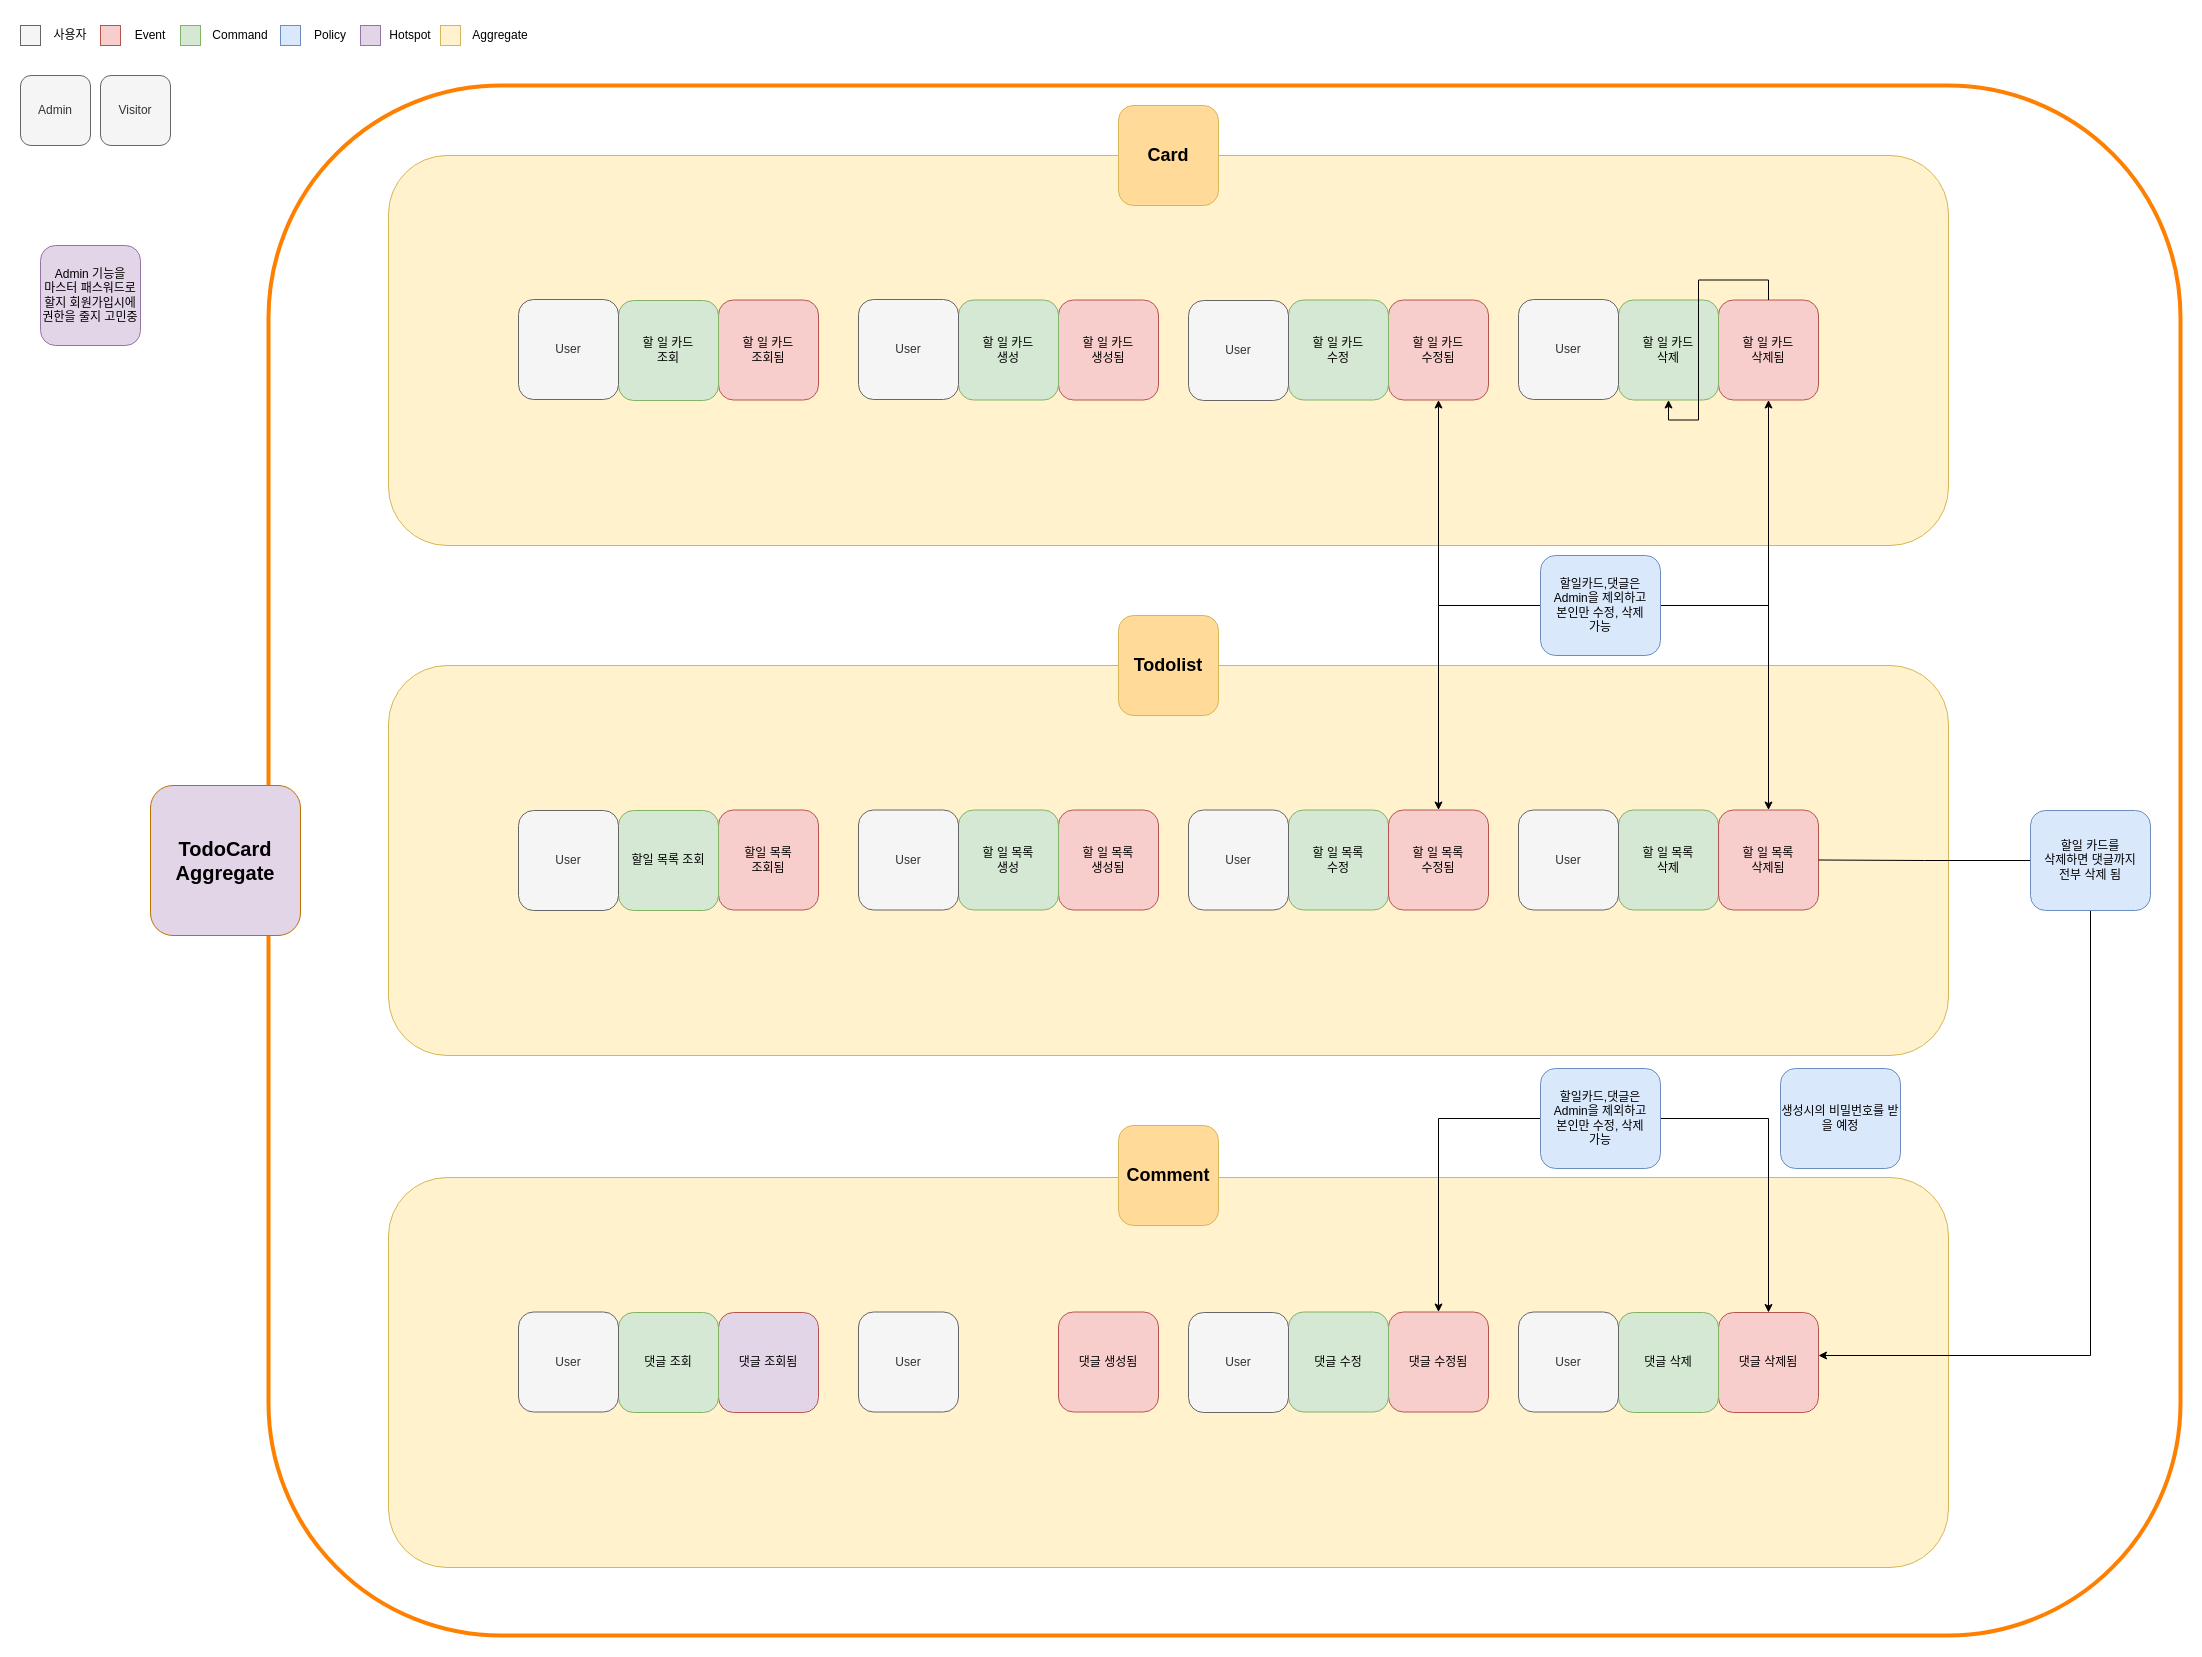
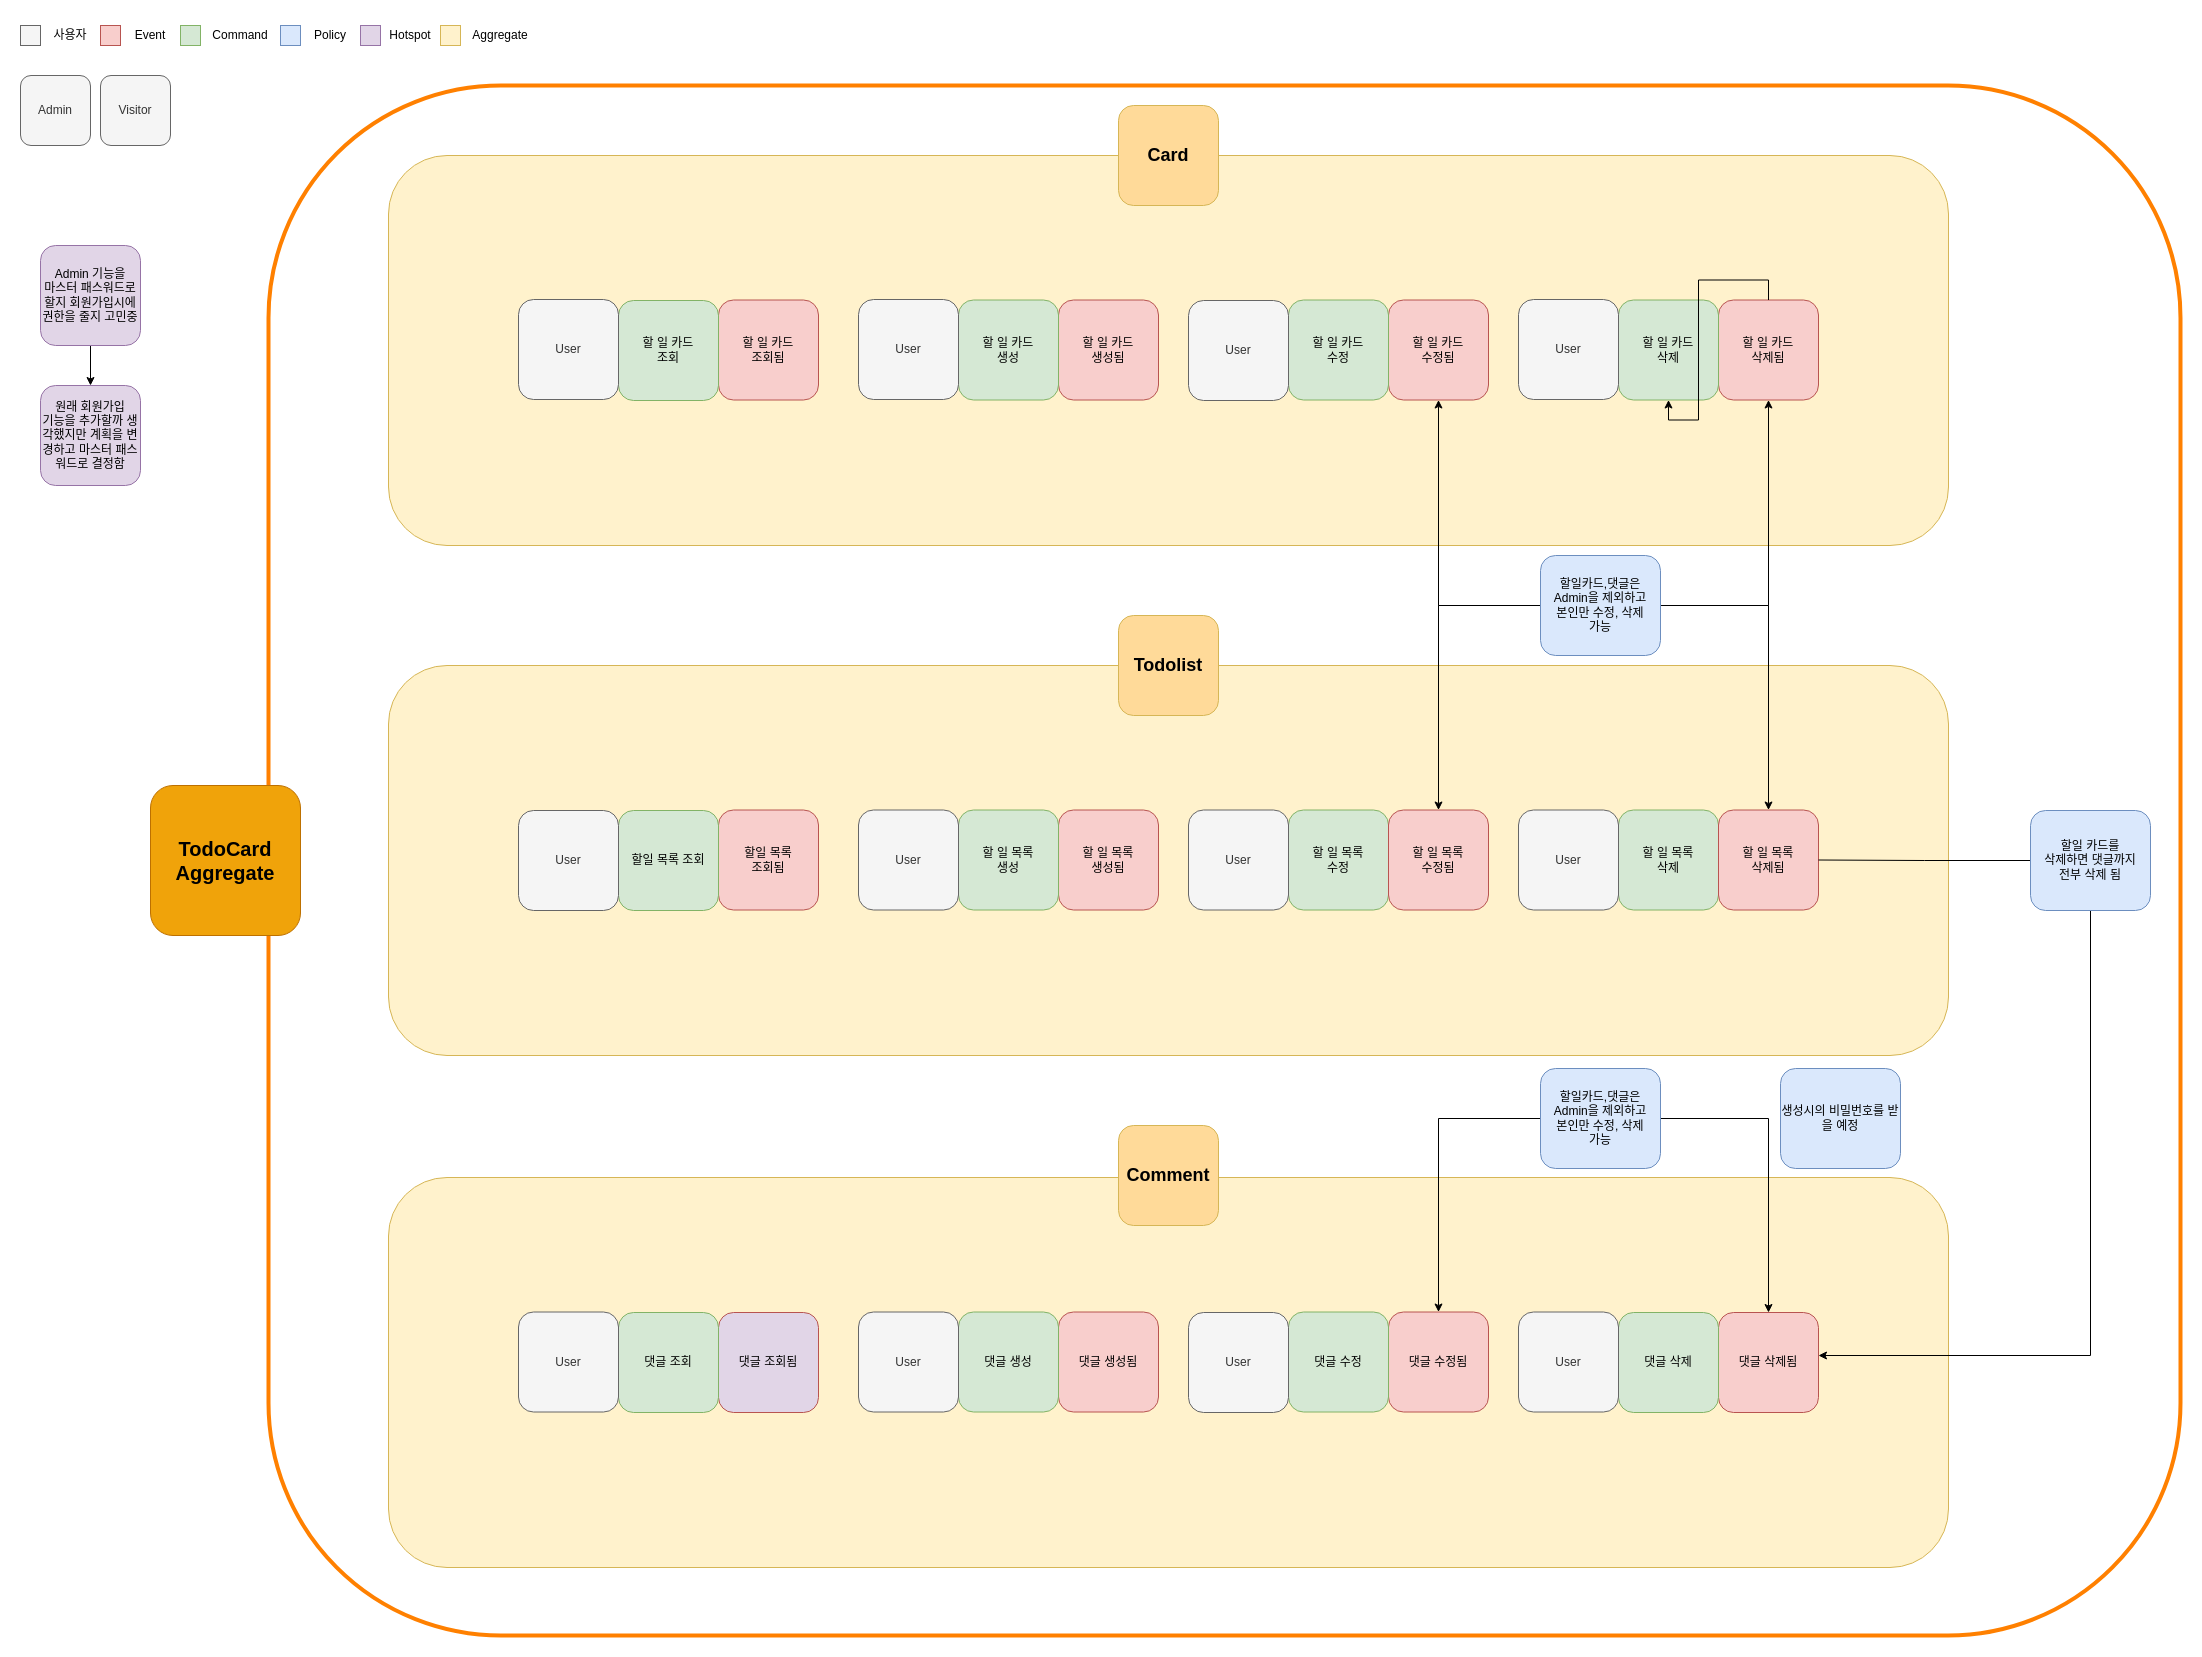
none -> (91, 362)
none -> (91, 436)
(226, 861) -> (226, 861)
none -> (1009, 1362)
